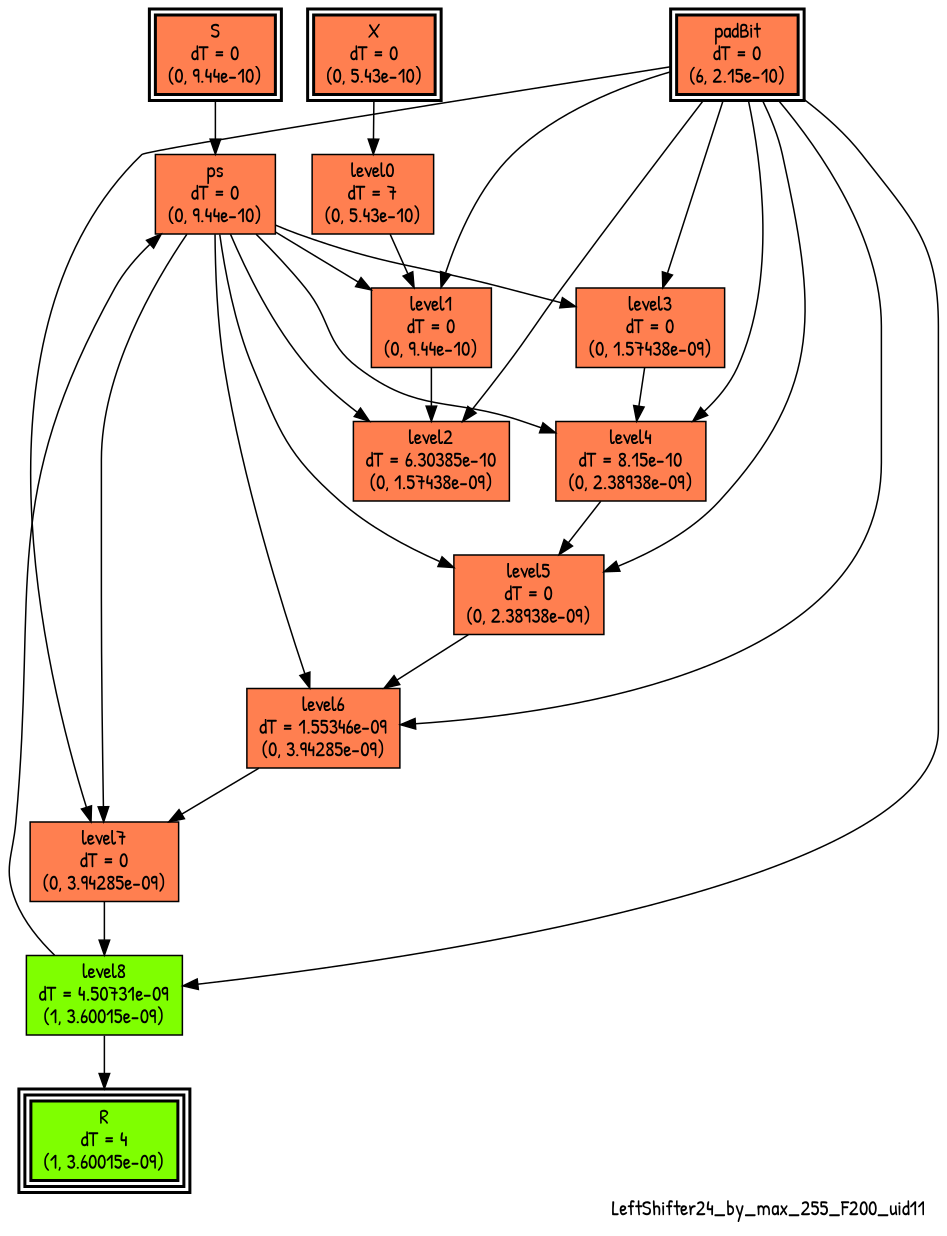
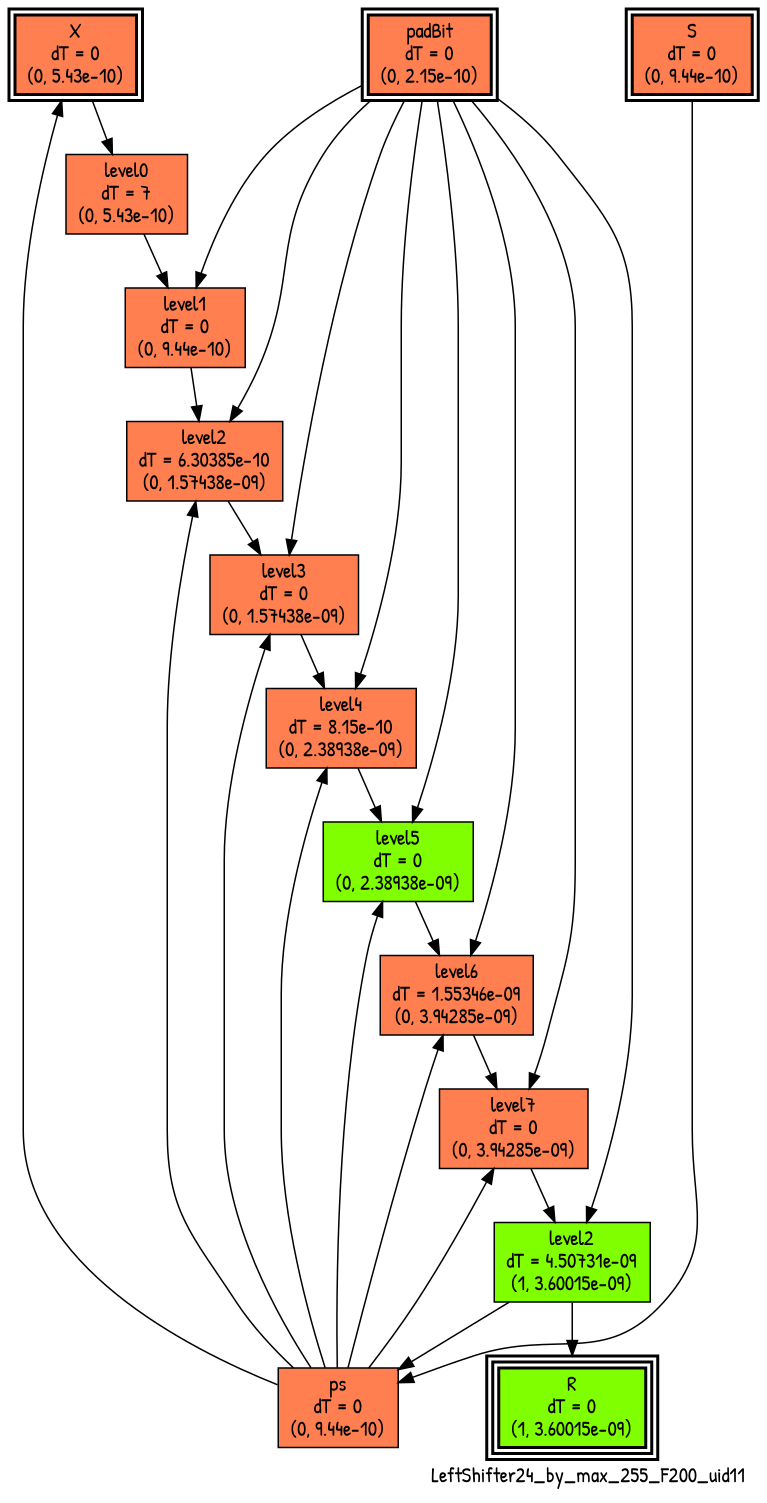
(737, 55) -> (430, 55)
(317, 257) -> (23, 811)
none -> (240, 521)
(529, 595) -> (398, 862)
(104, 995) -> (572, 1262)
(104, 1141) -> (572, 1408)
